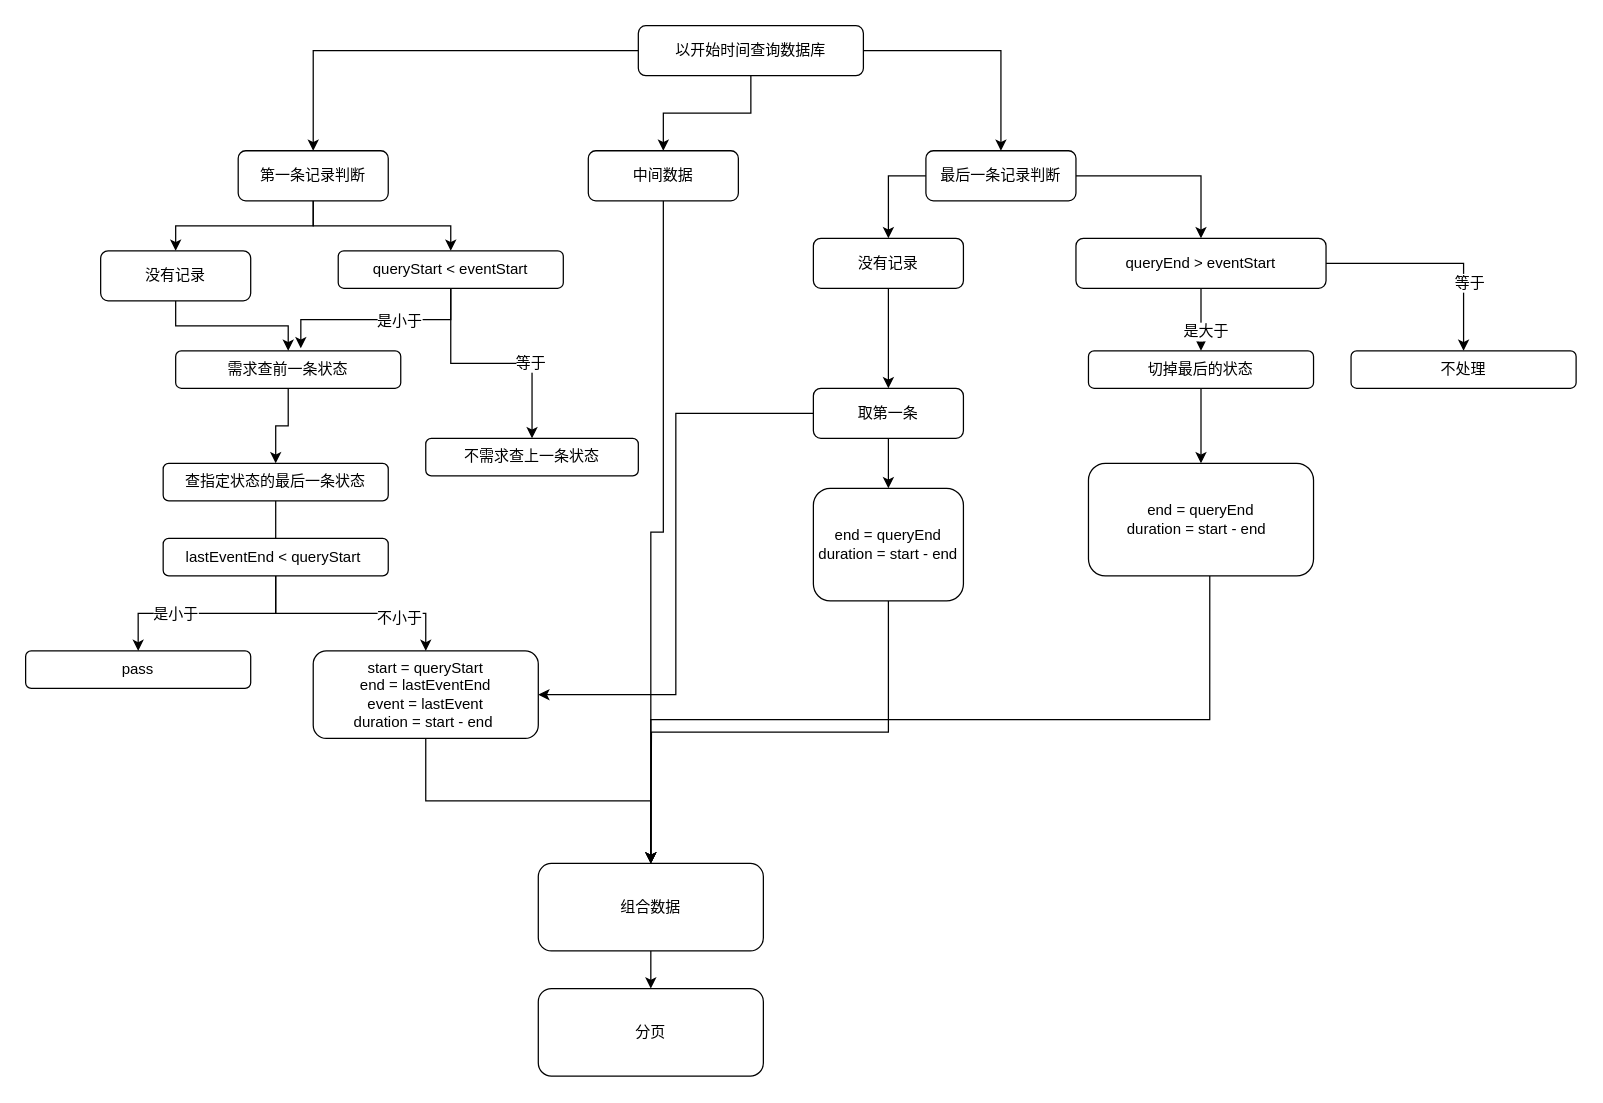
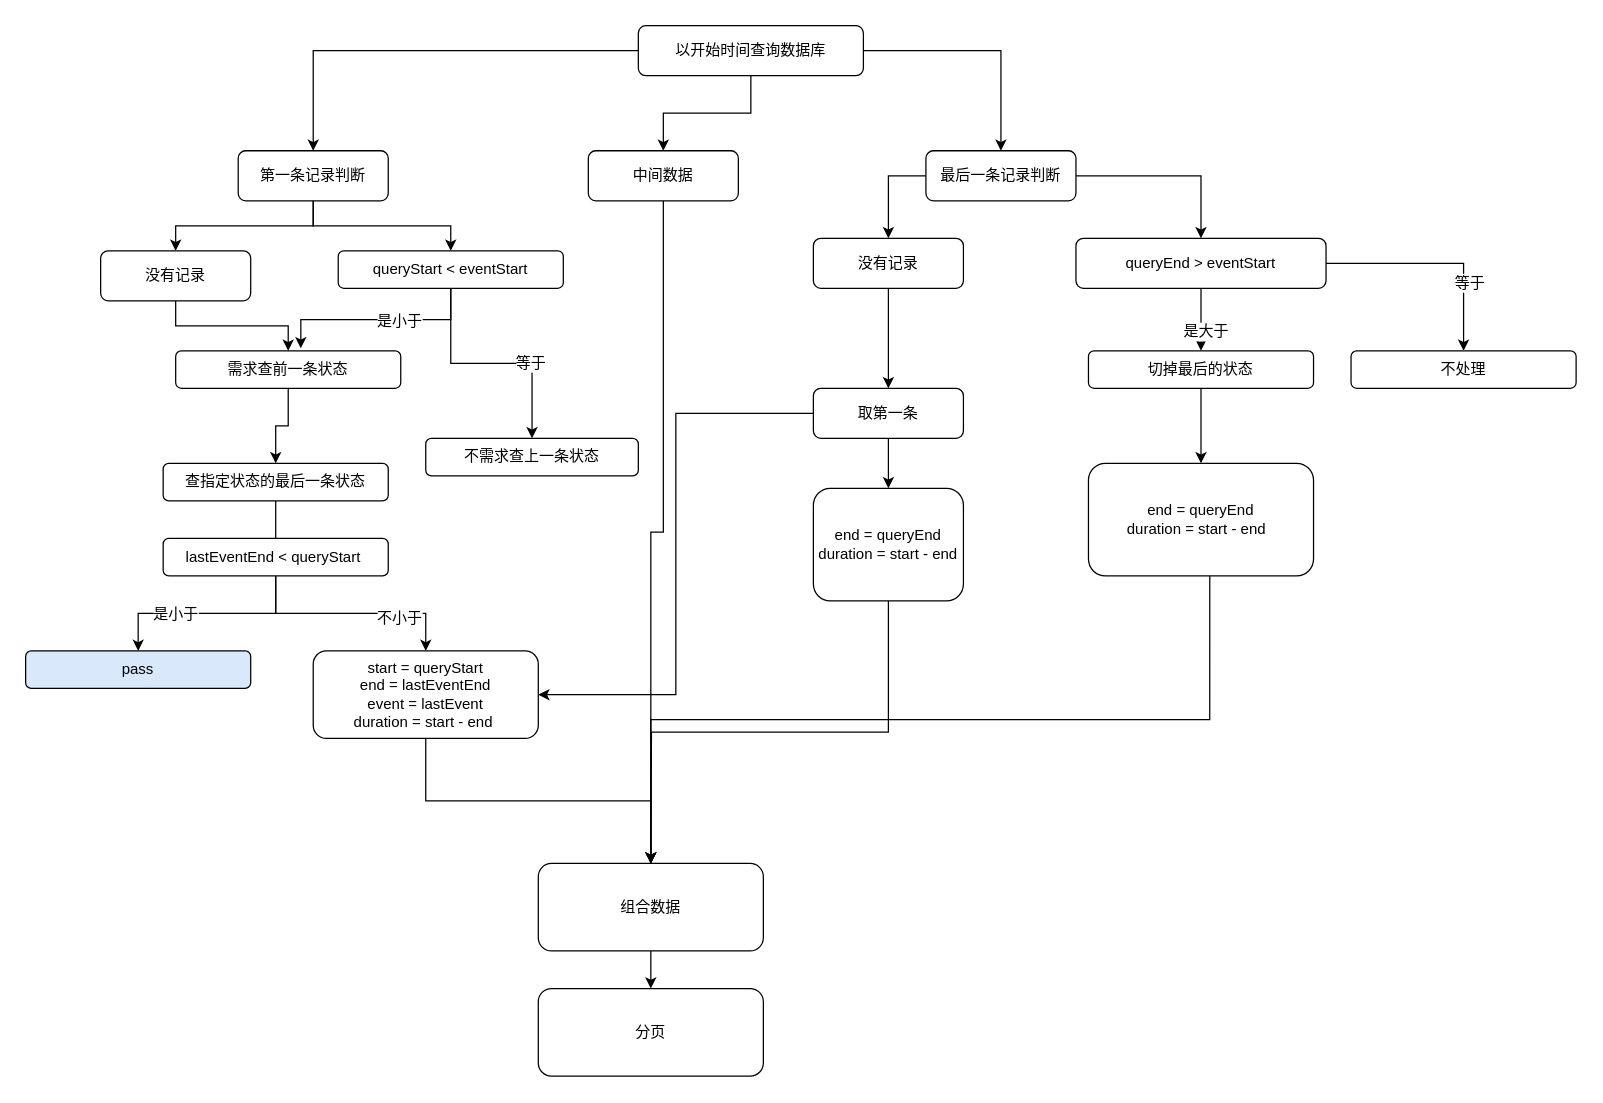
(138, 669) -> (138, 669)
